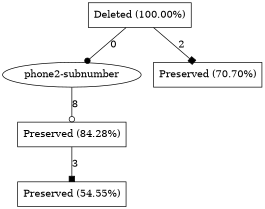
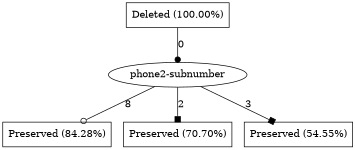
(171, 43) -> (178, 101)
(72, 161) -> (234, 103)
